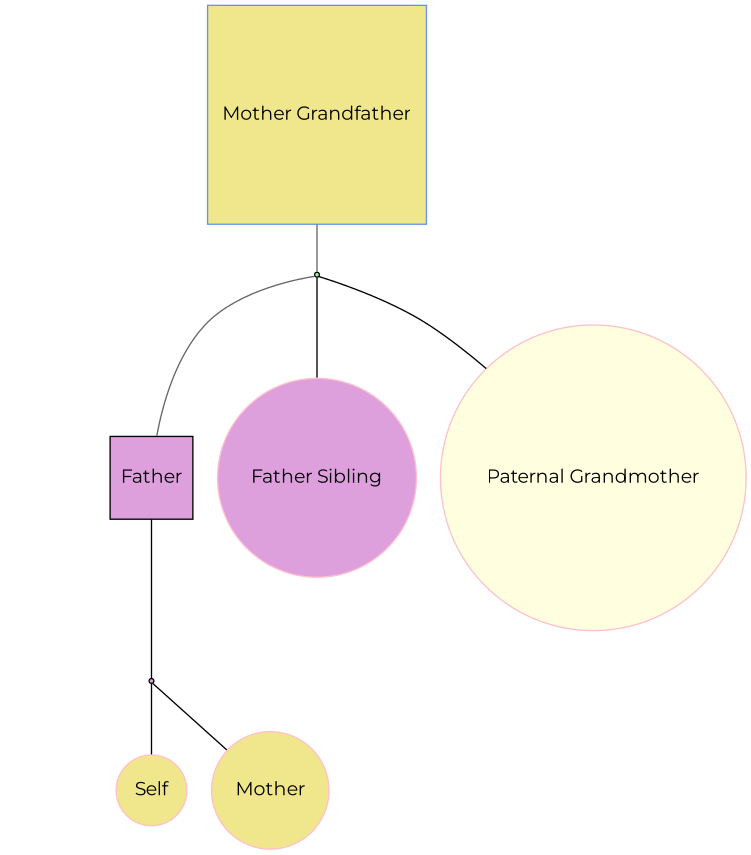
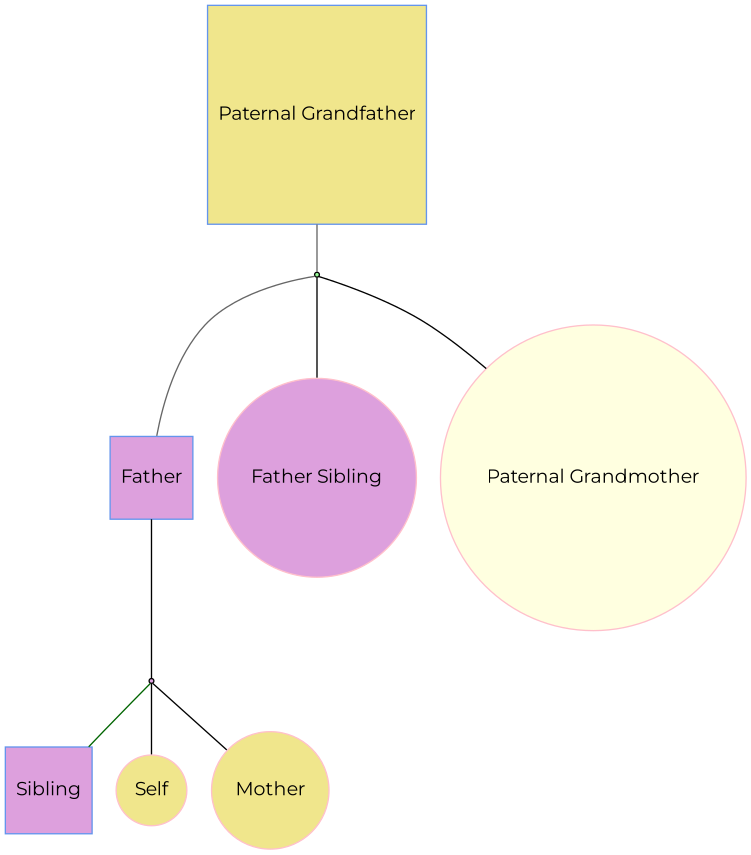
(317, 115) -> (317, 115)
(151, 478) -> (151, 478)
none -> (49, 790)
